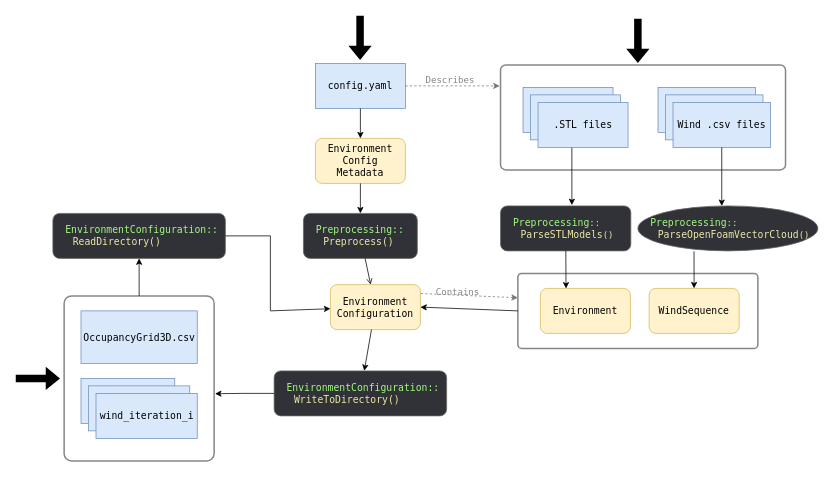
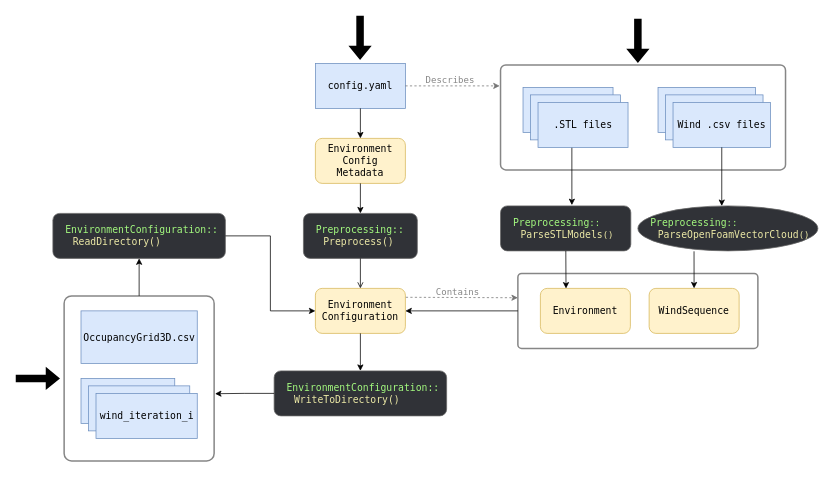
(375, 307) -> (360, 311)
